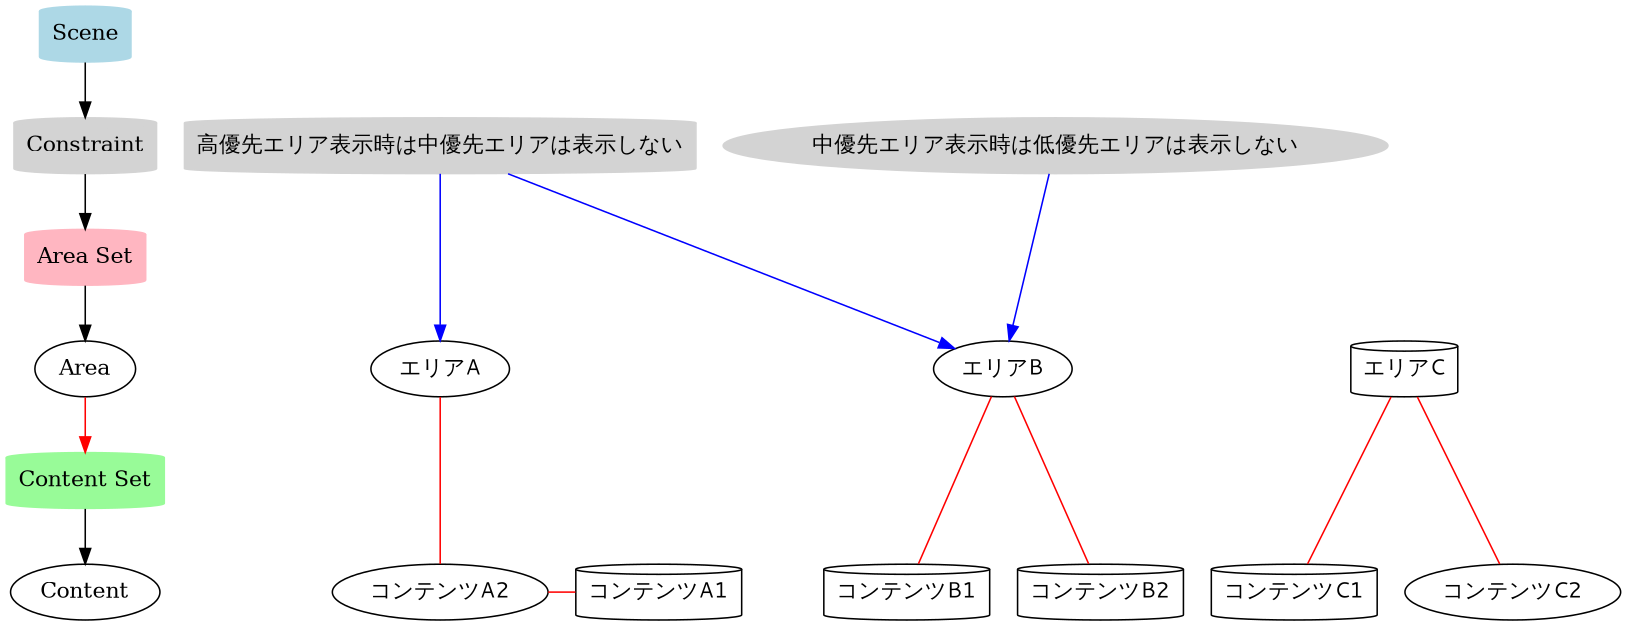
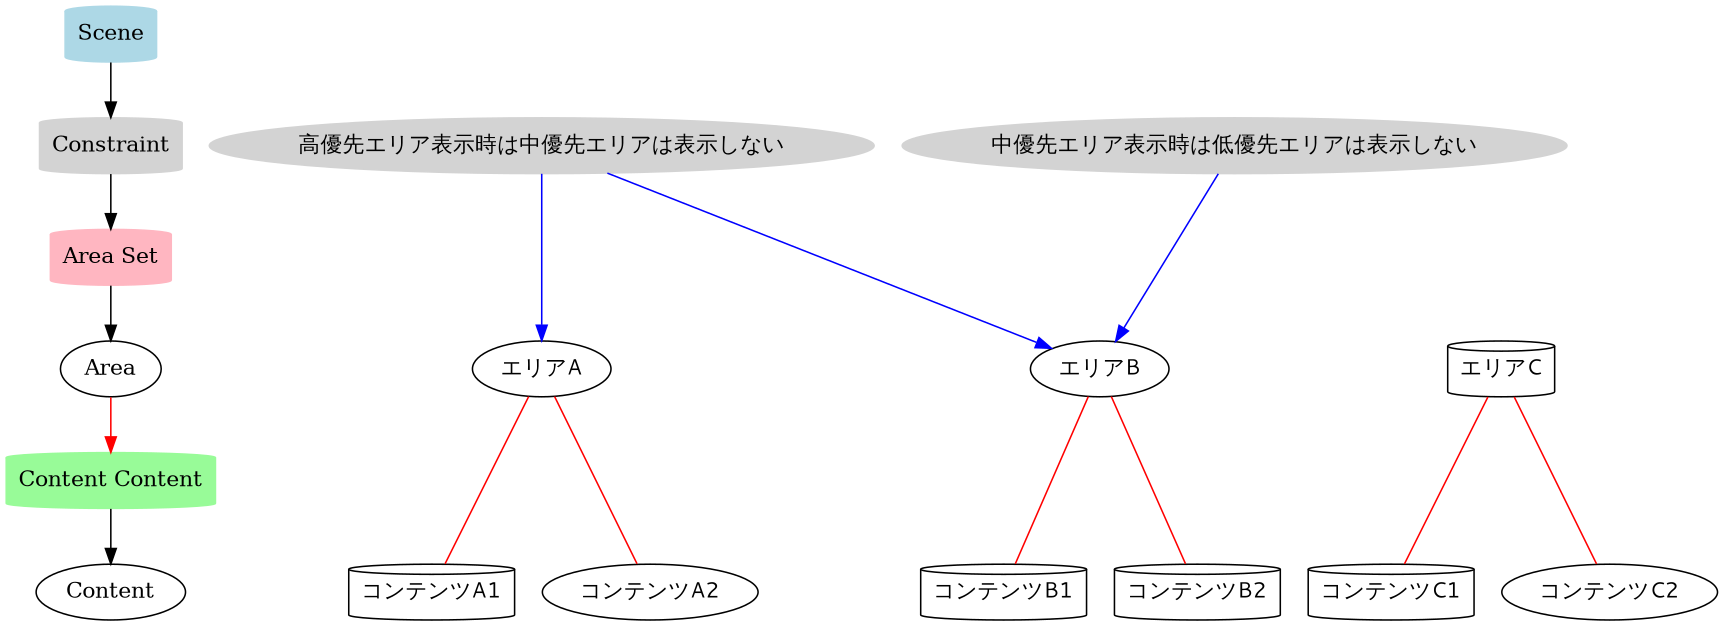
(440, 146) -> (542, 146)
(85, 480) -> (111, 480)
(562, 592) -> (487, 480)
